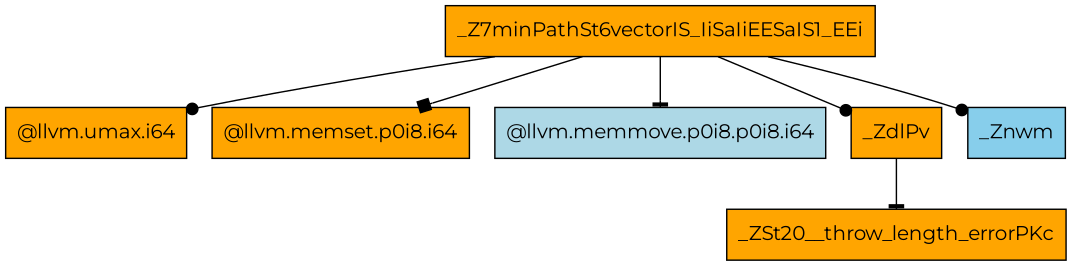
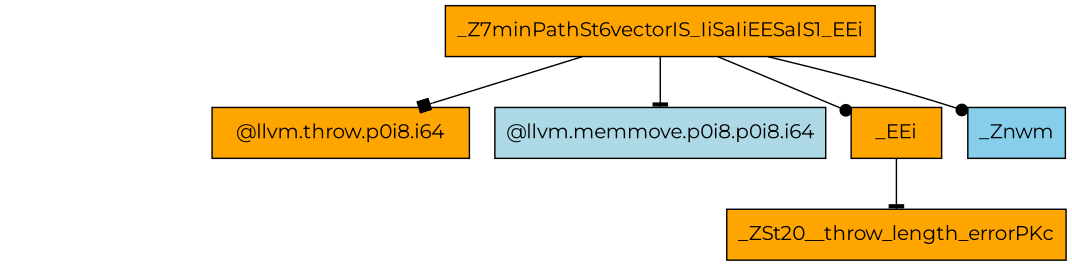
(96, 133) -> none
(341, 133) -> (341, 133)
(896, 133) -> (896, 133)
